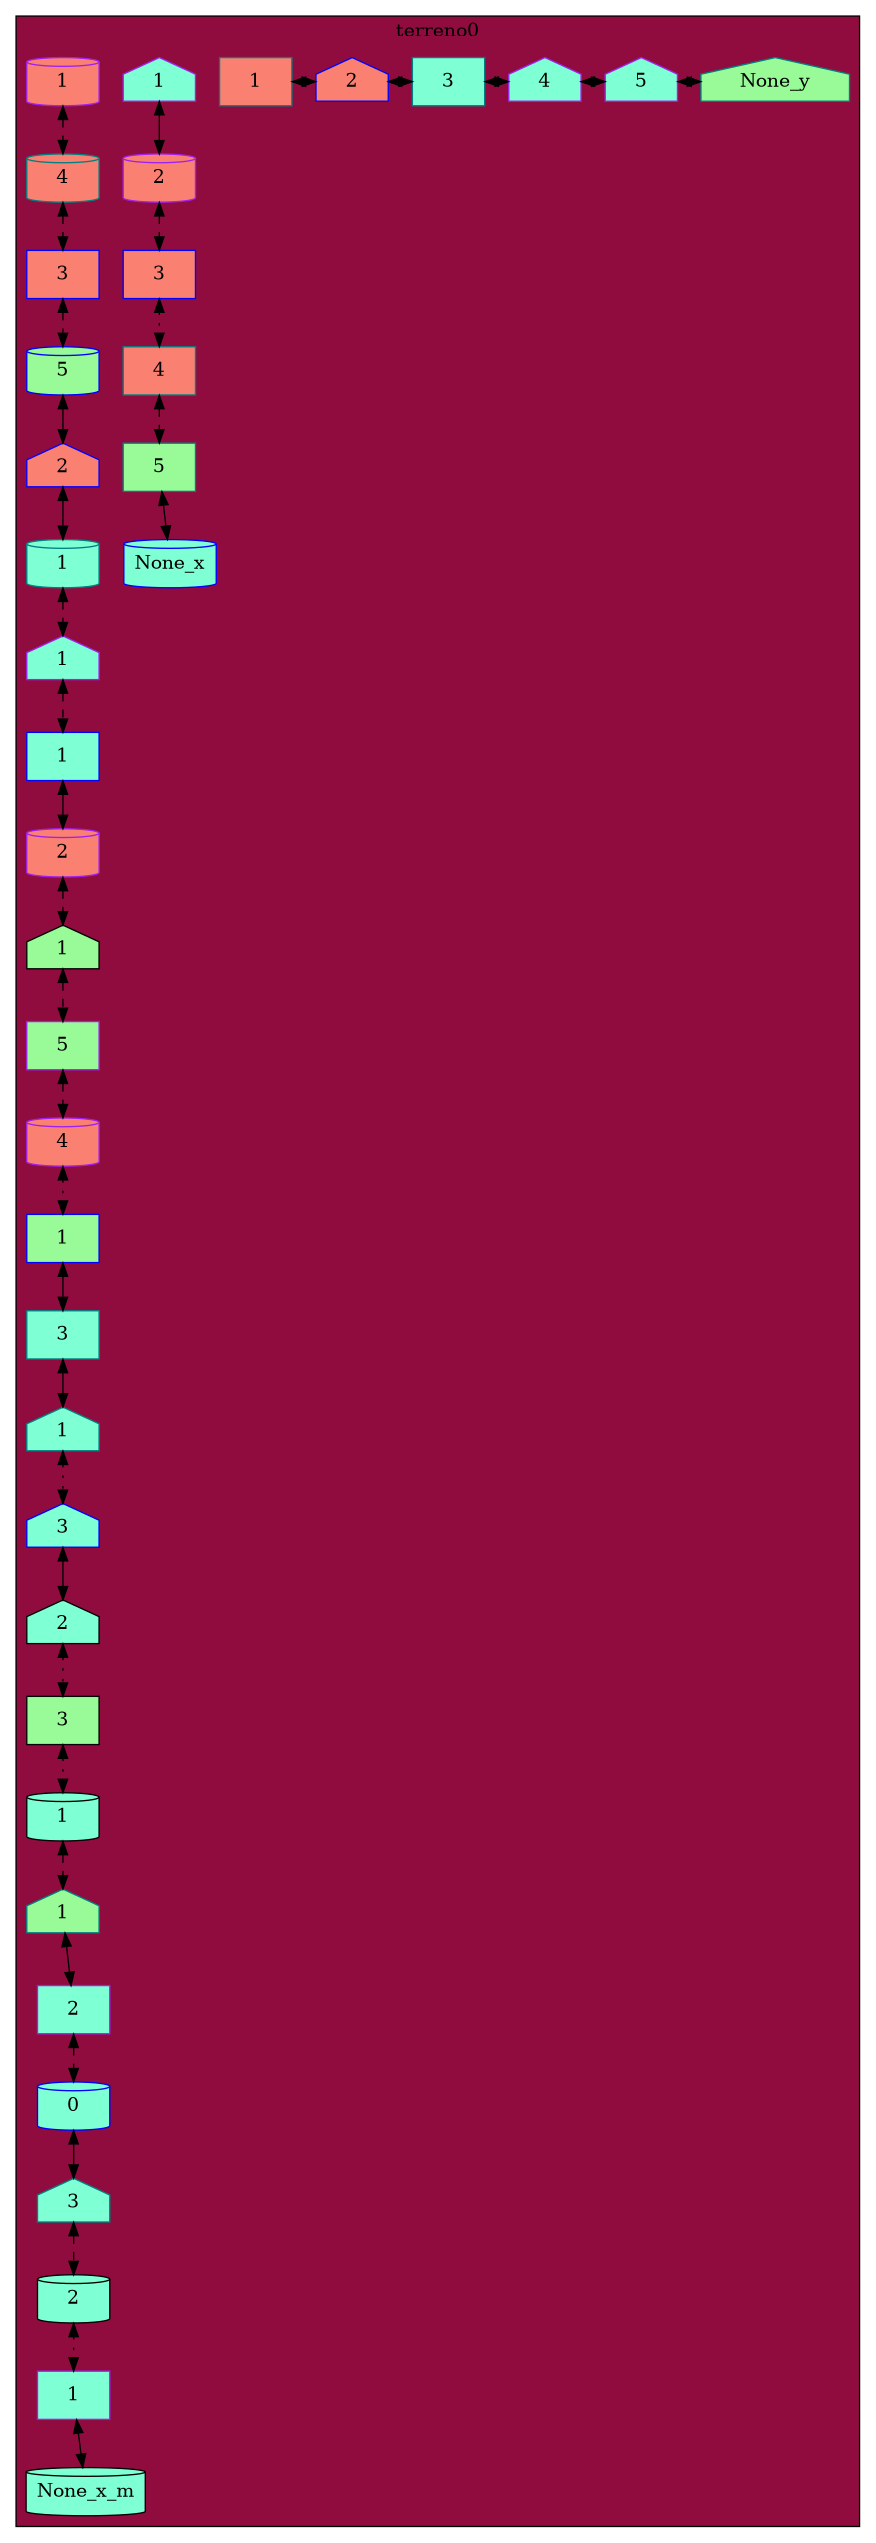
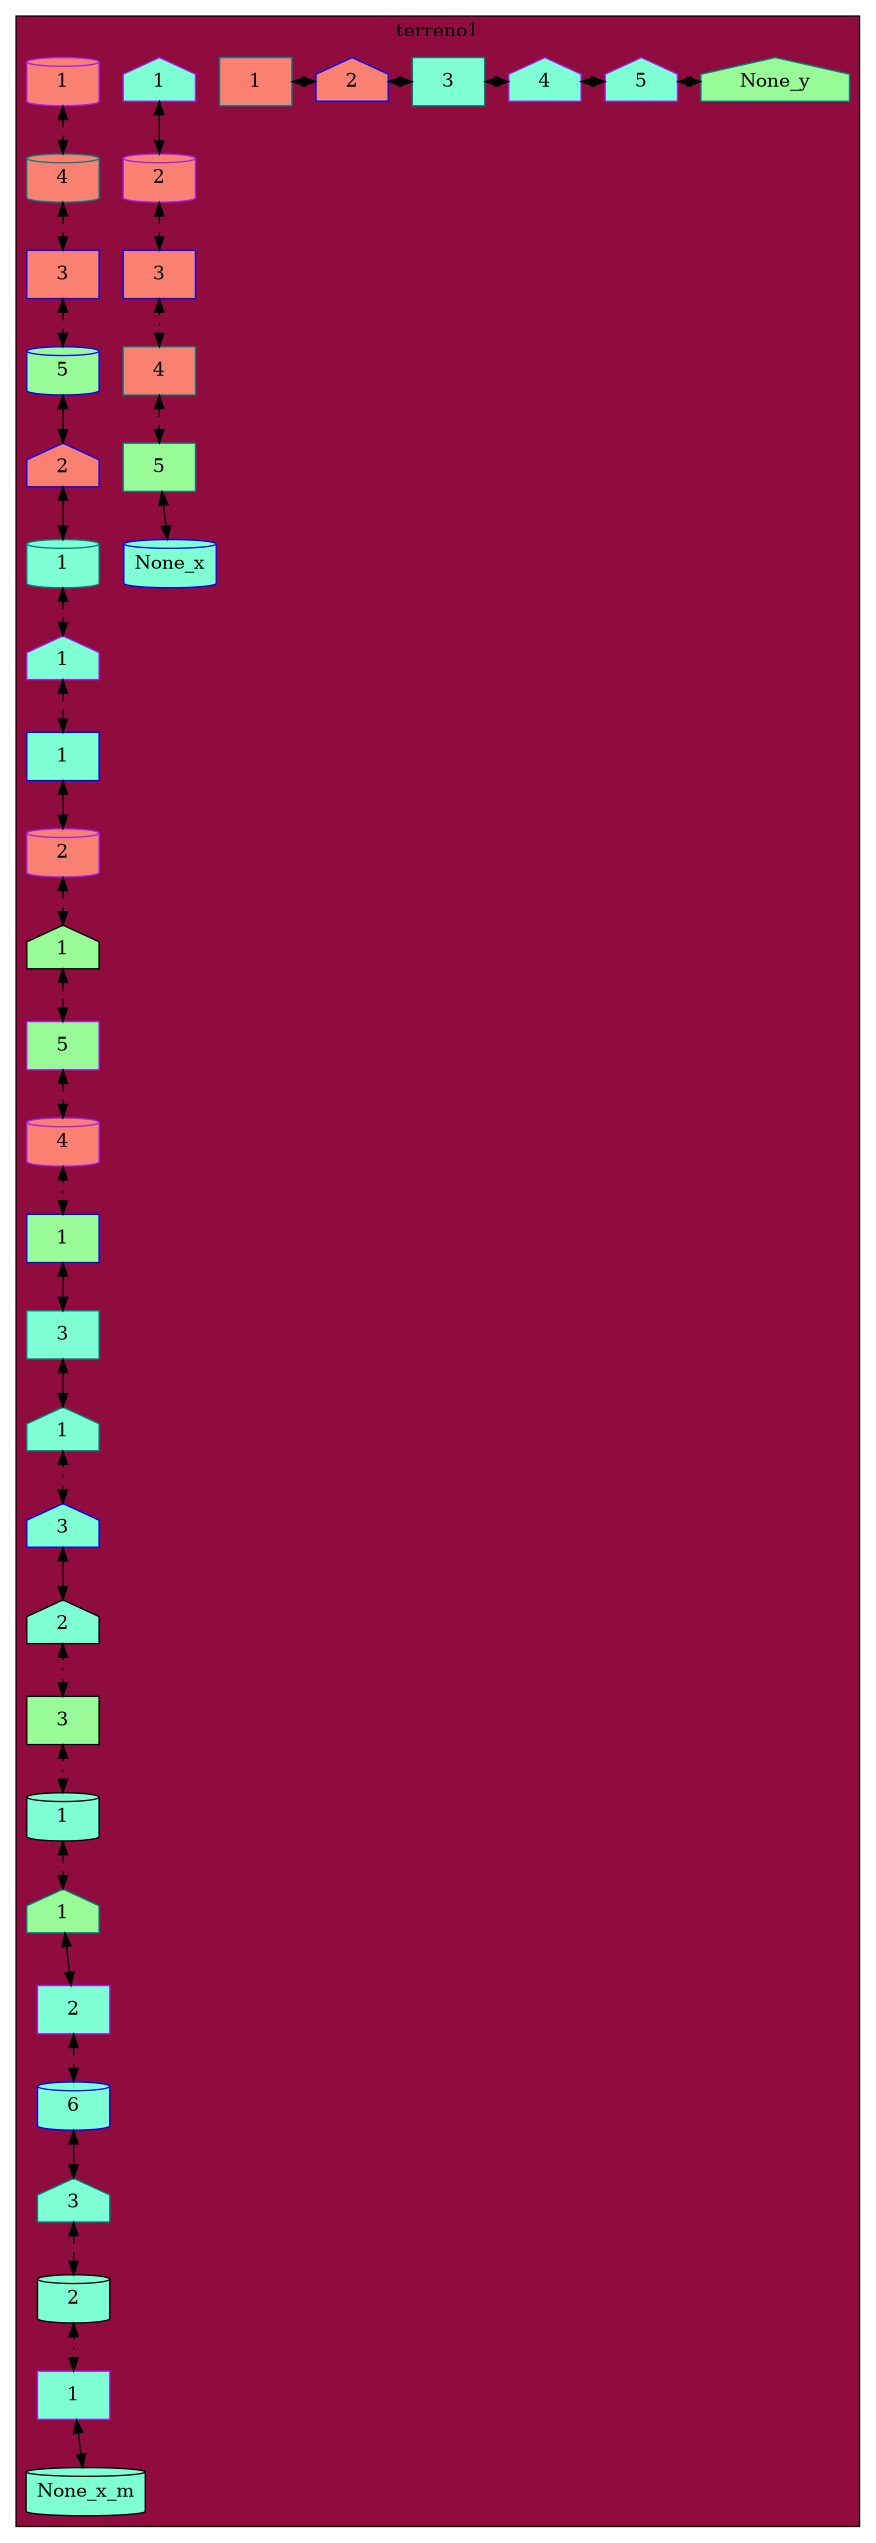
(438, 31) -> (438, 31)
(74, 2106) -> (74, 2106)
